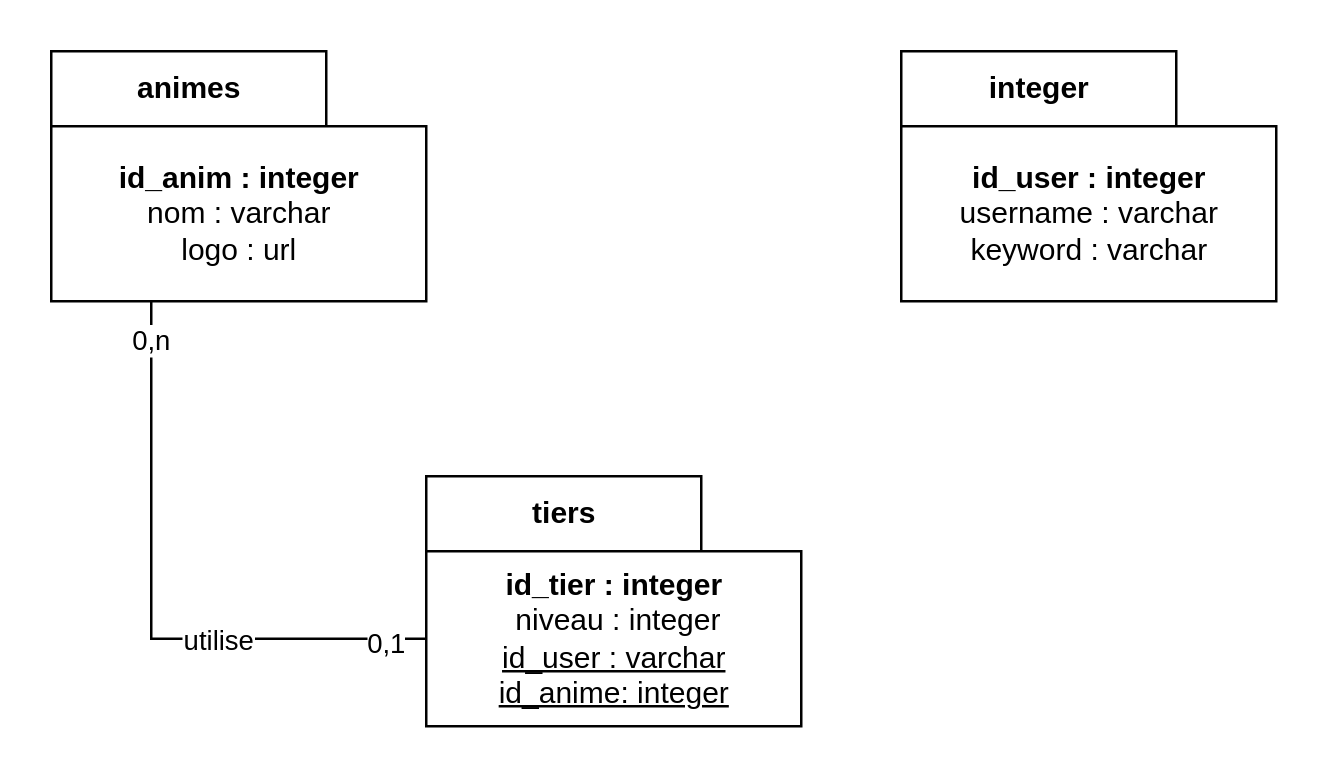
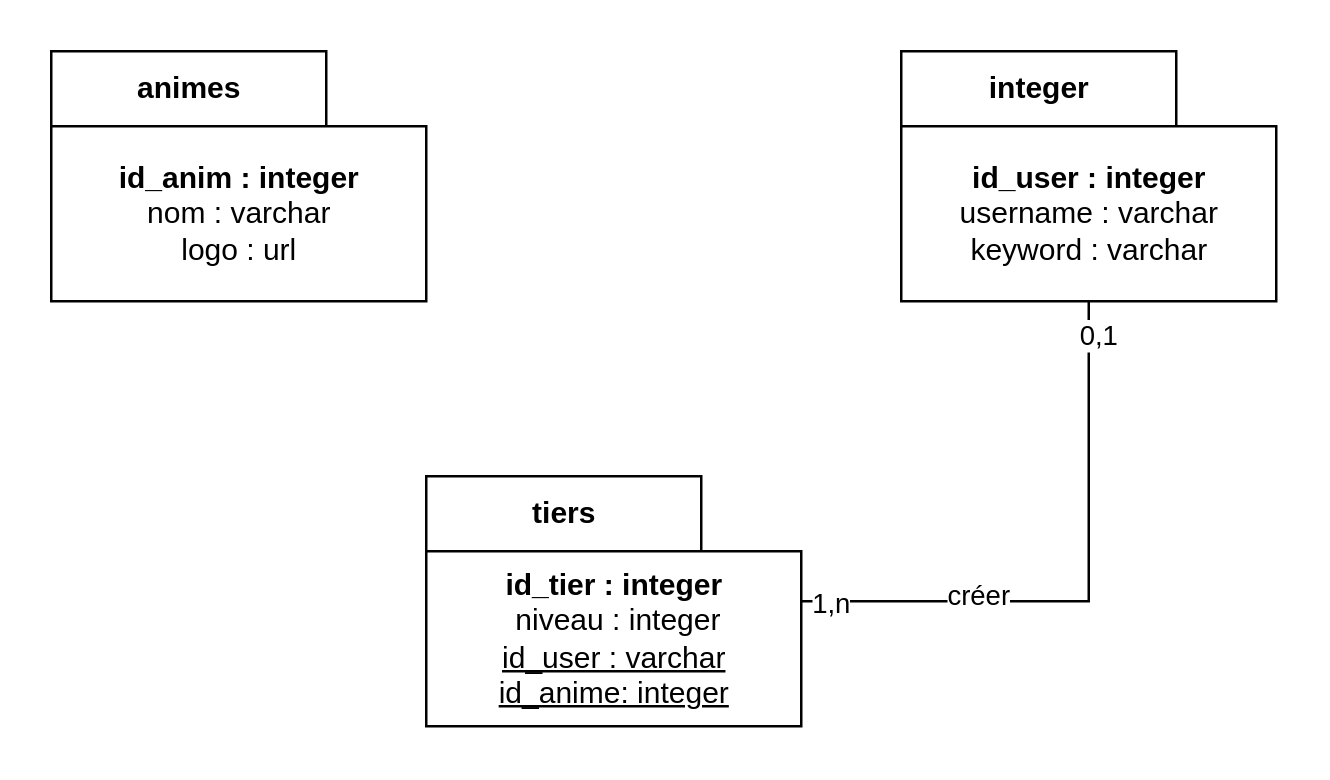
none -> (1089, 578)
(151, 608) -> none
